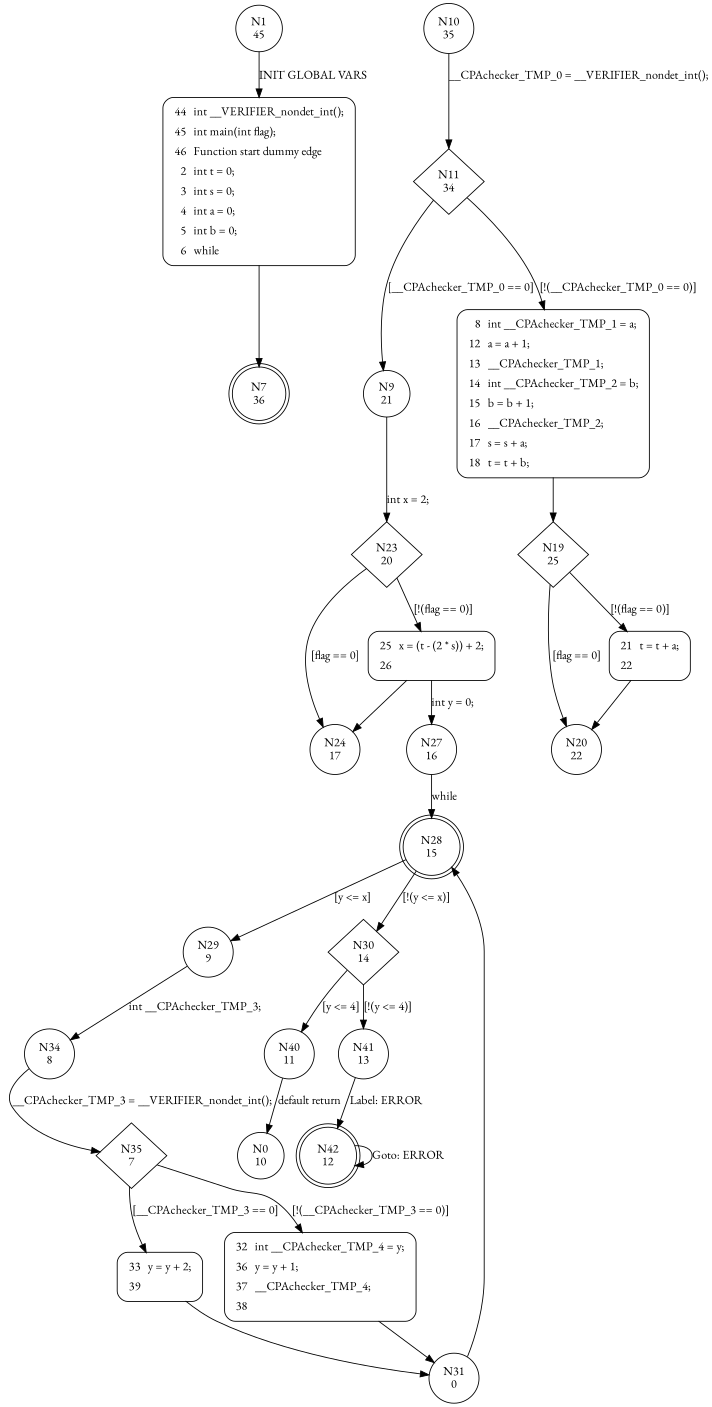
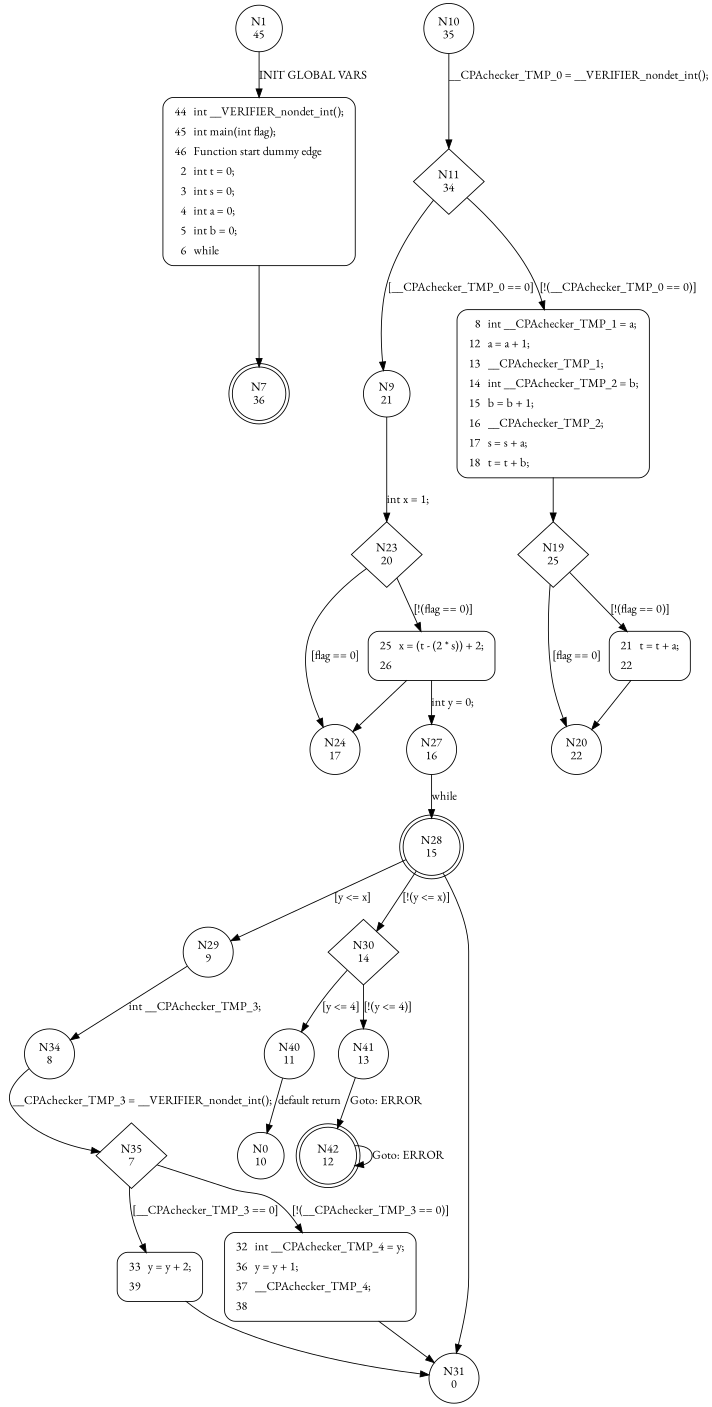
(408, 500) -> (408, 500)
(386, 1101) -> (386, 1101)
(484, 1114) -> (469, 1107)
